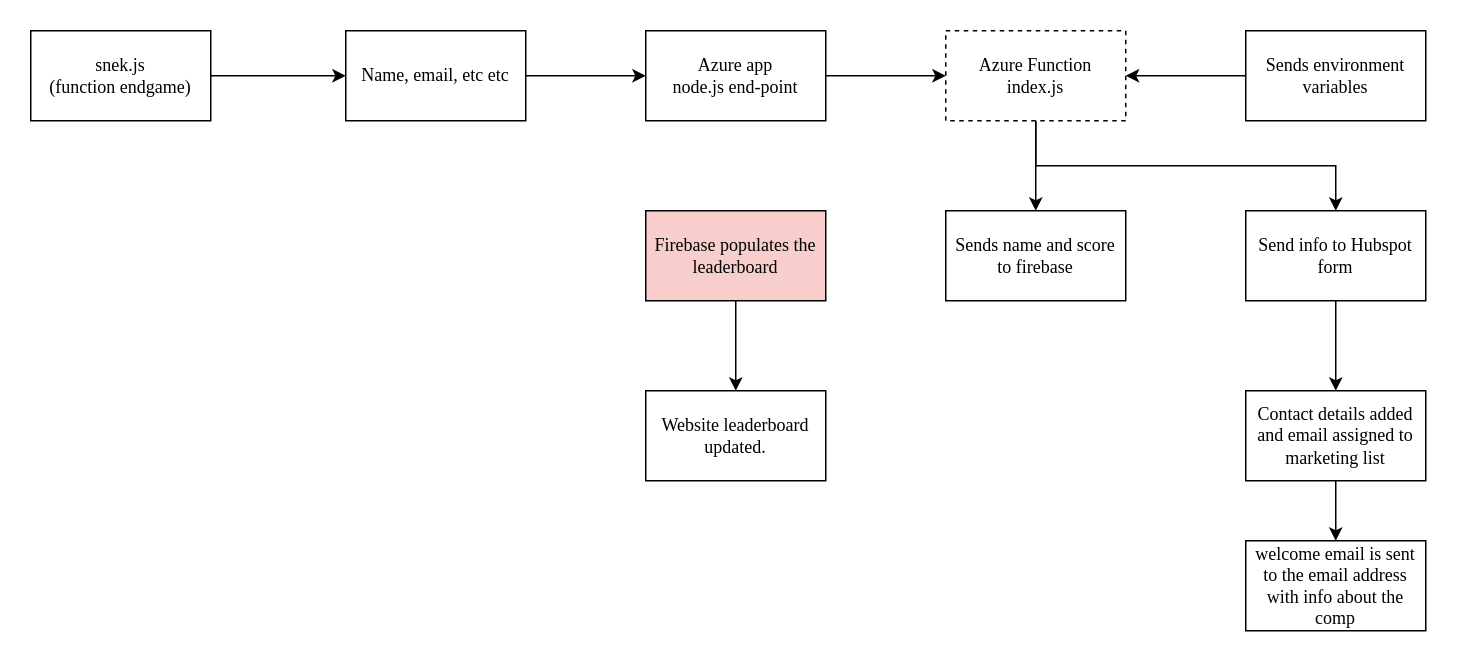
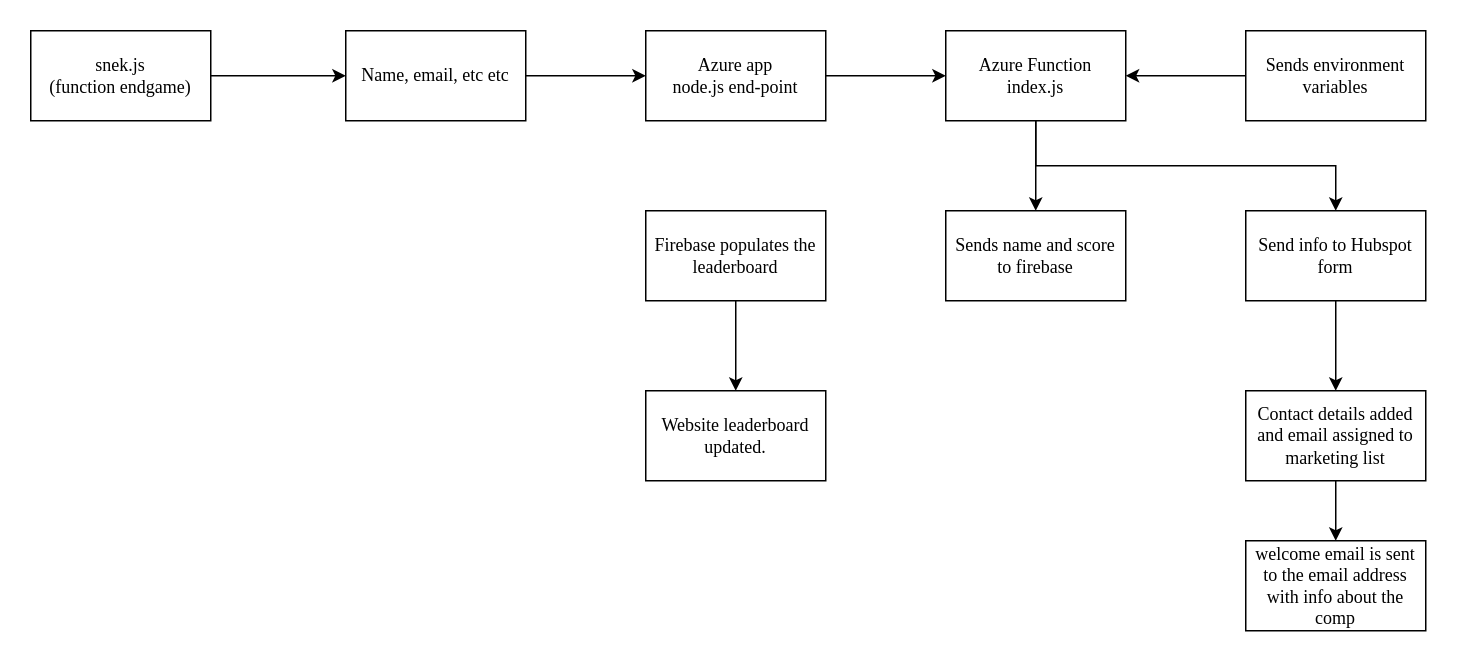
(1036, 76) -> (1036, 76)
(736, 256) -> (736, 256)
